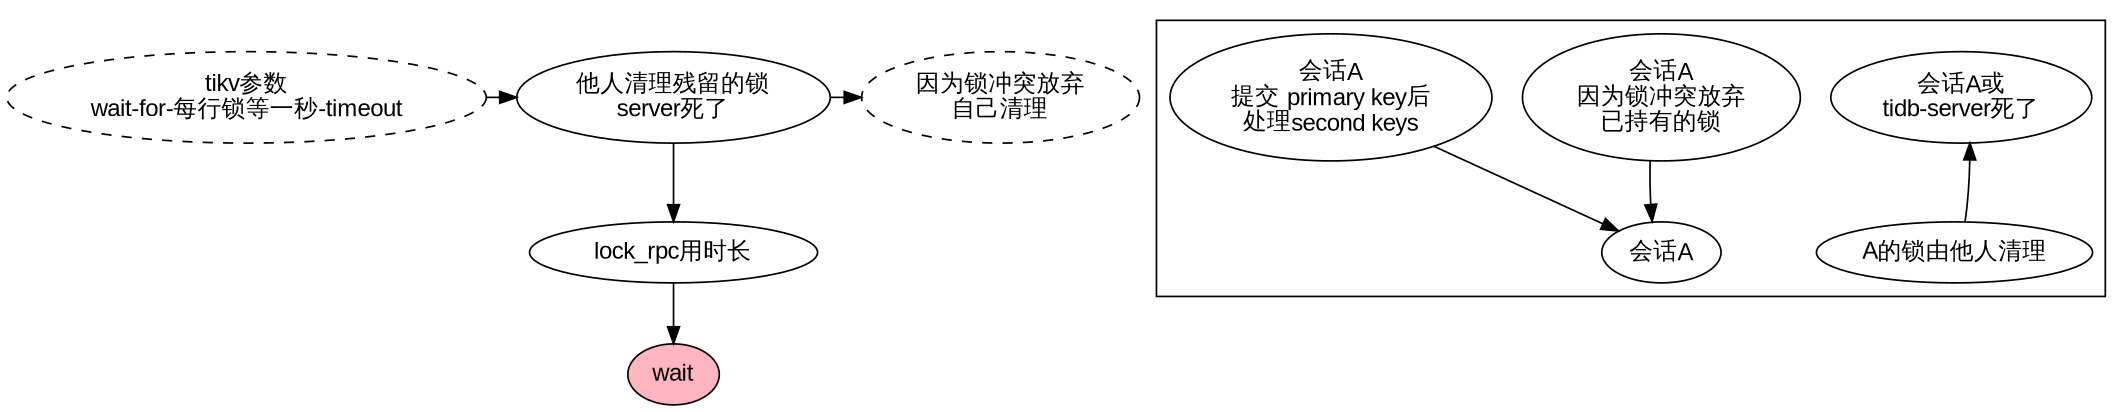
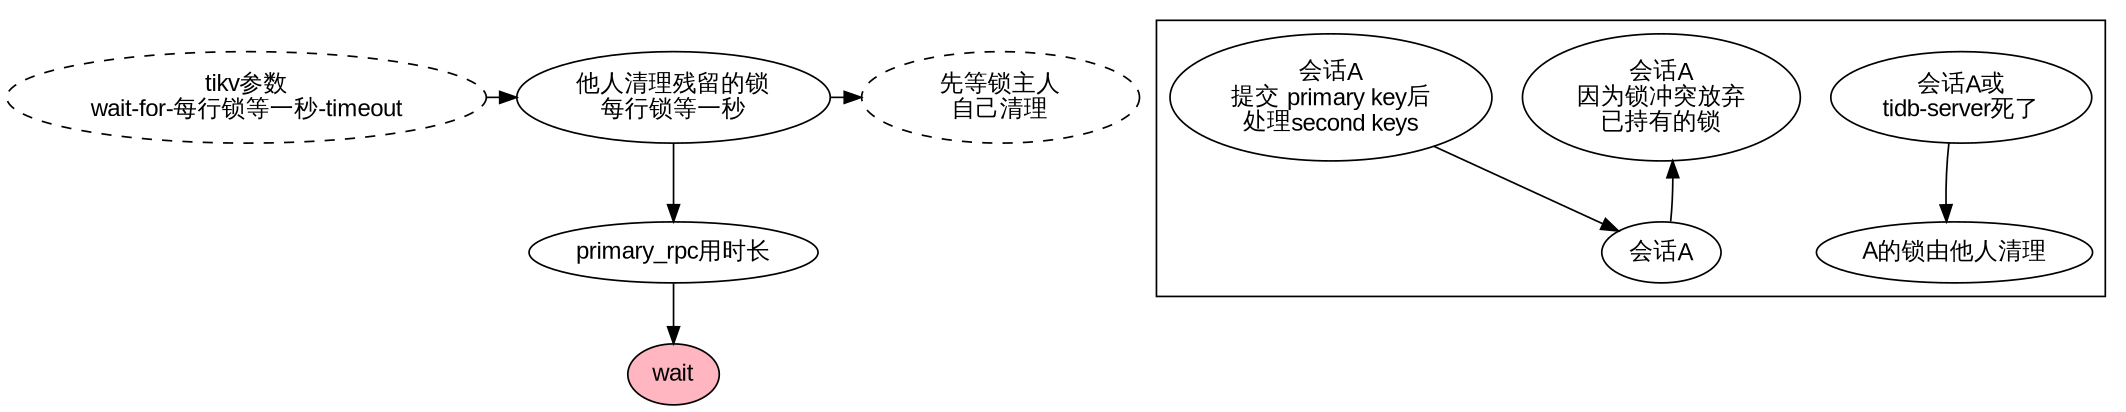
(674, 97) -> (674, 97)
(1001, 97) -> (1001, 97)
(1650, 183) -> (1672, 200)
(1968, 191) -> (1947, 174)
(674, 252) -> (674, 252)
